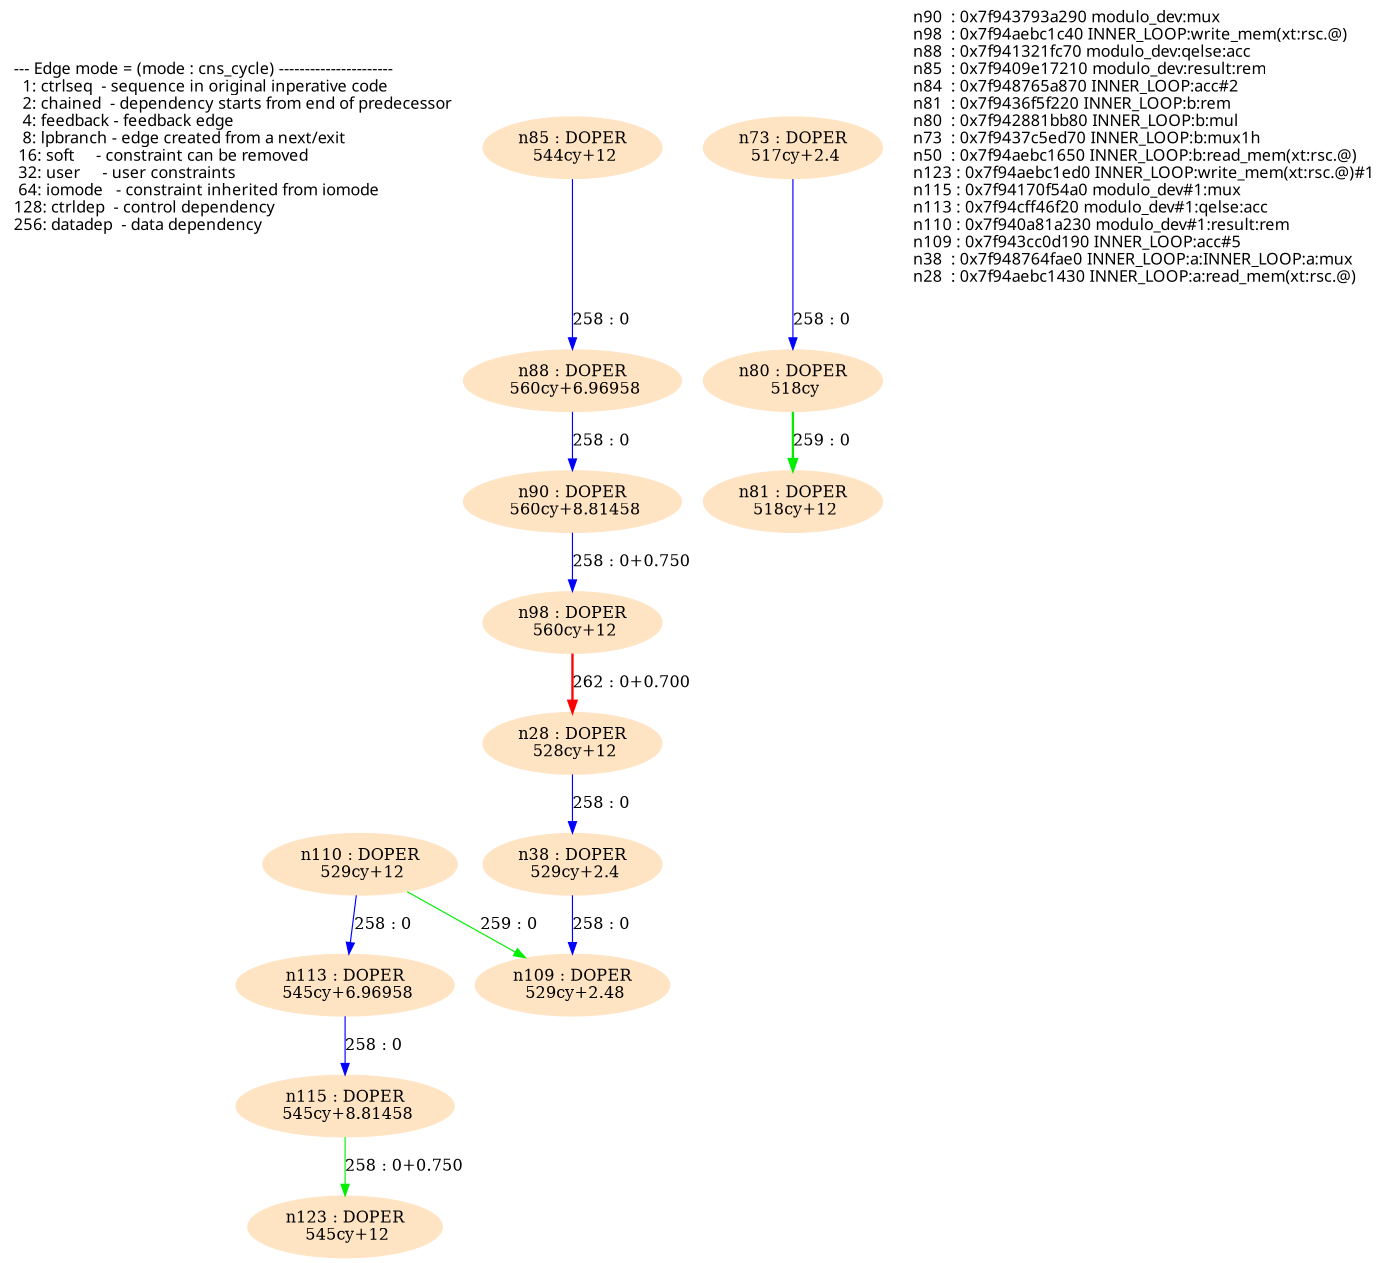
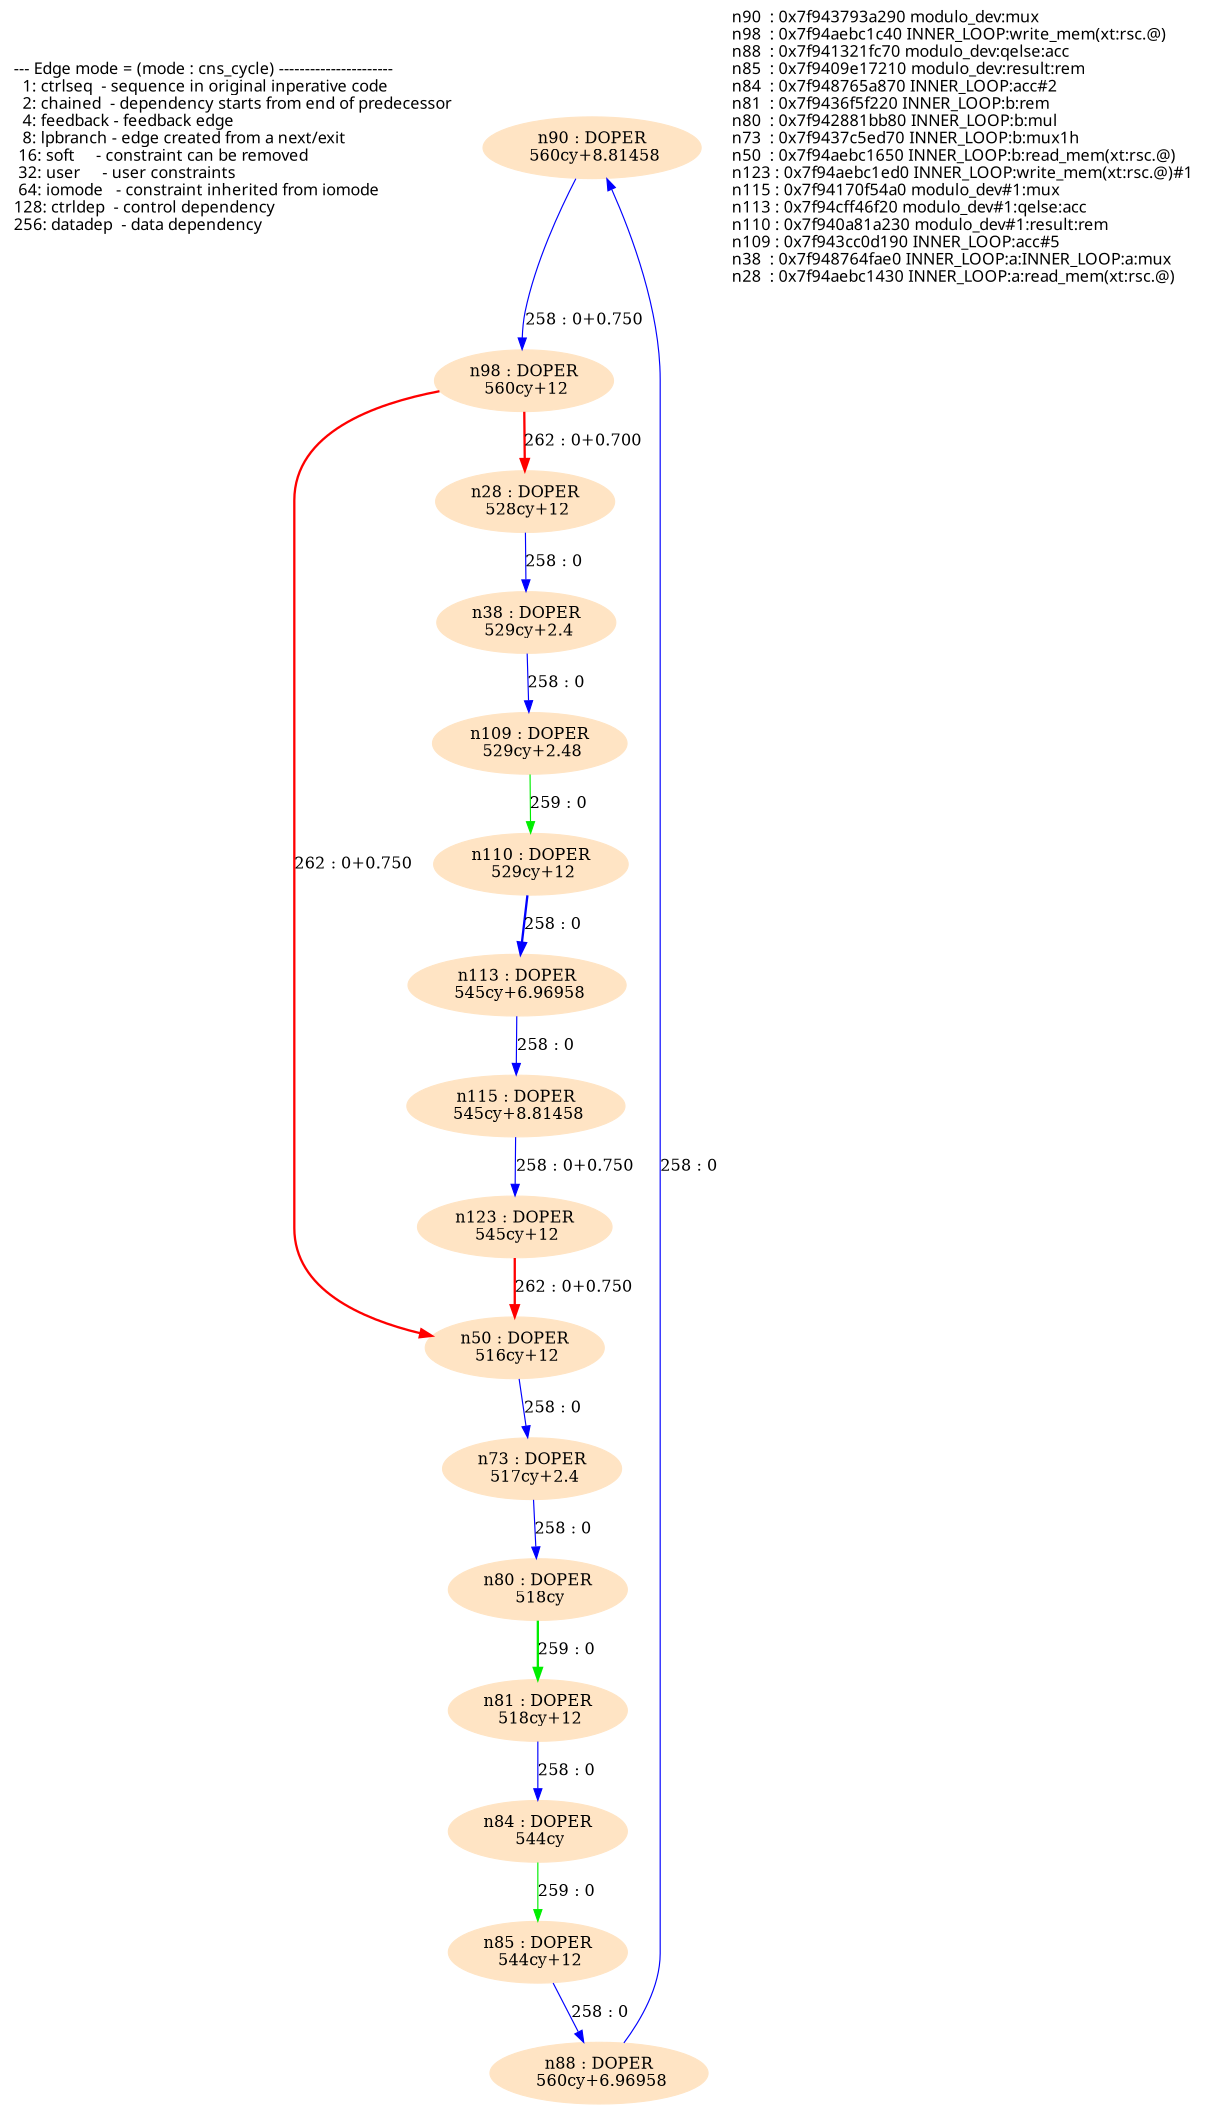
(353, 919) -> (525, 919)
(461, 922) -> (530, 798)
(345, 1161) -> (515, 1161)
none -> (515, 1348)
none -> (538, 1831)
